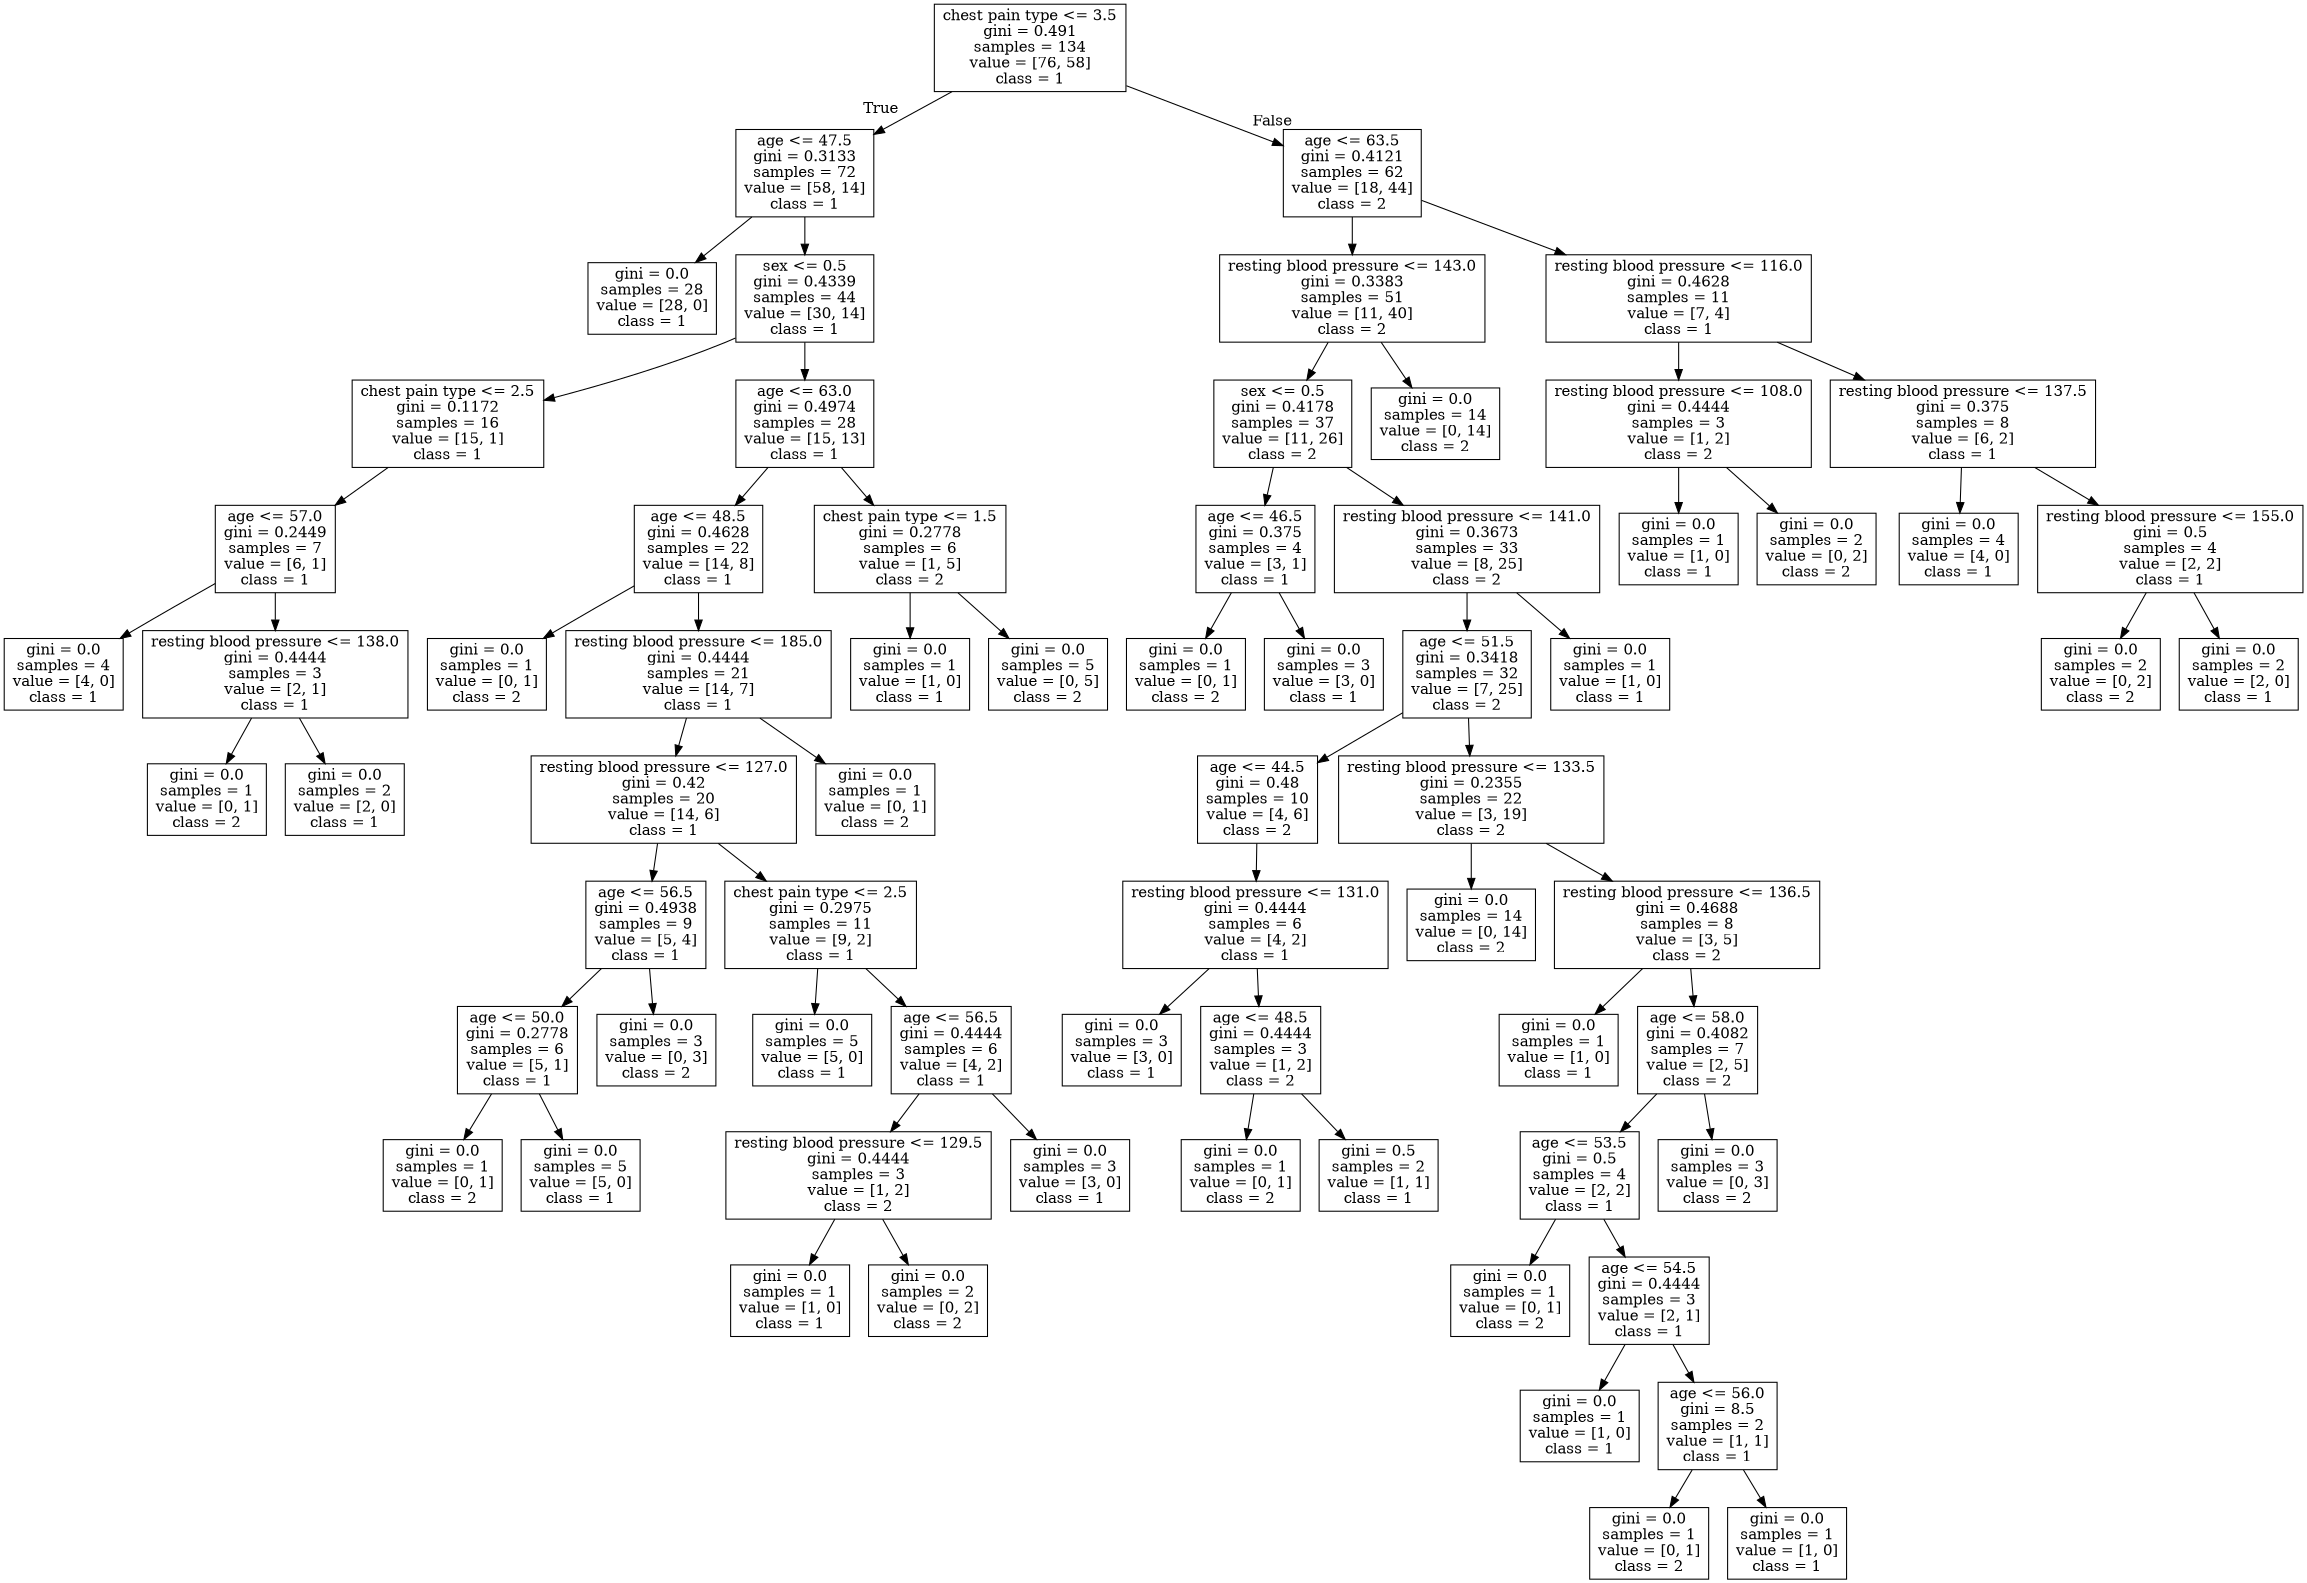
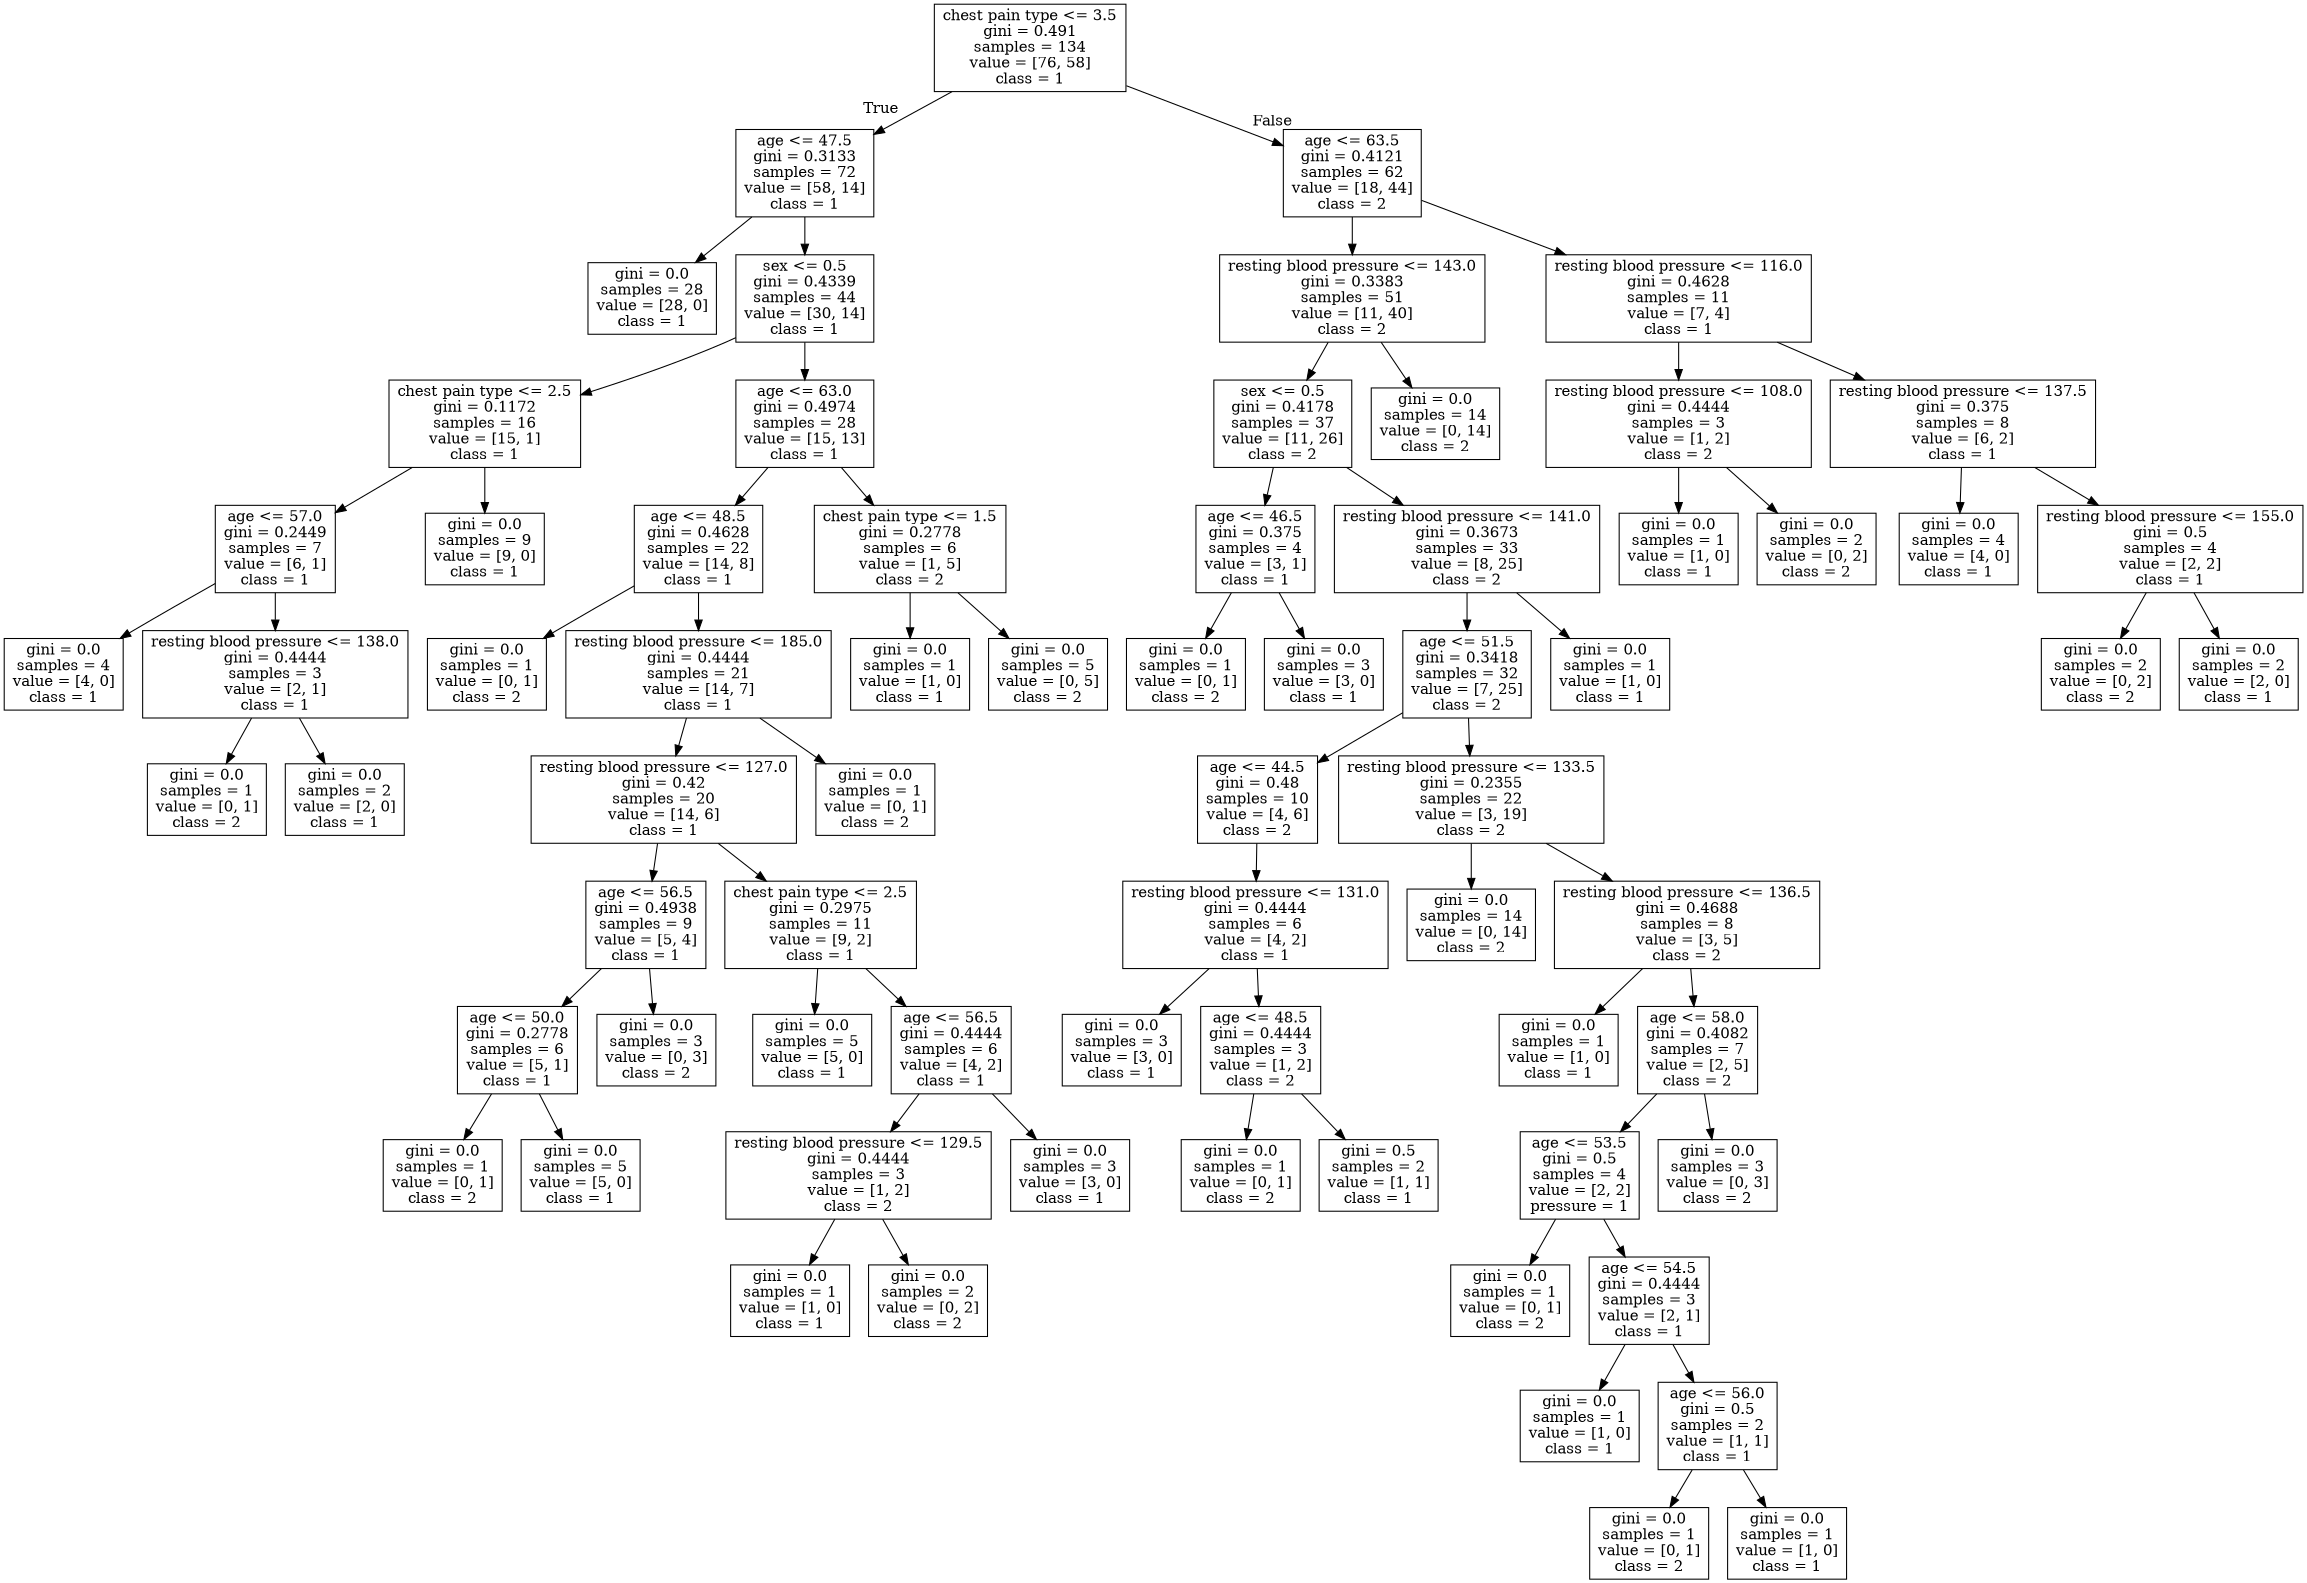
none -> (485, 549)
(1580, 1175) -> (1580, 1175)
(1718, 1426) -> (1718, 1426)
